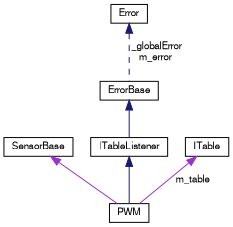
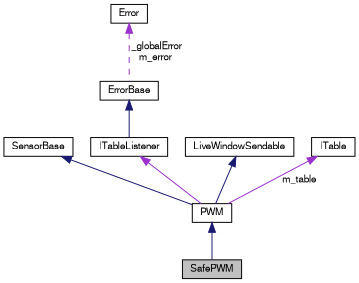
(129, 57) -> (129, 57)
none -> (240, 147)
(88, 183) -> (132, 182)
(129, 185) -> (175, 183)
none -> (212, 269)
